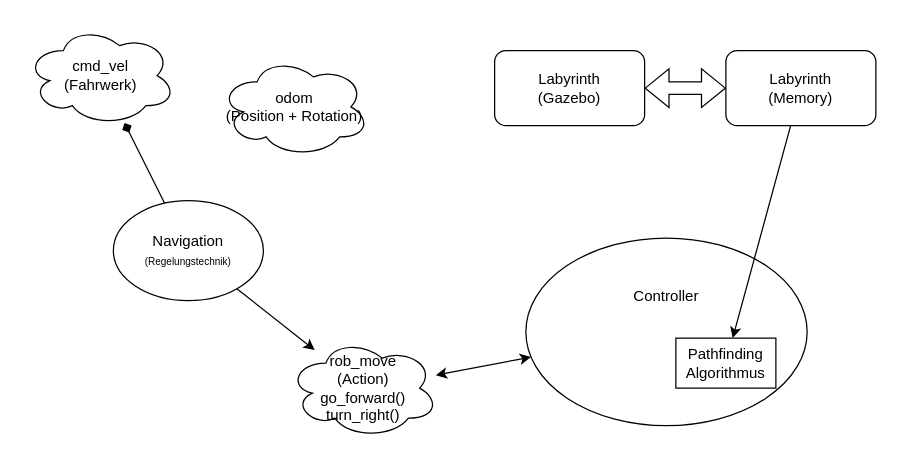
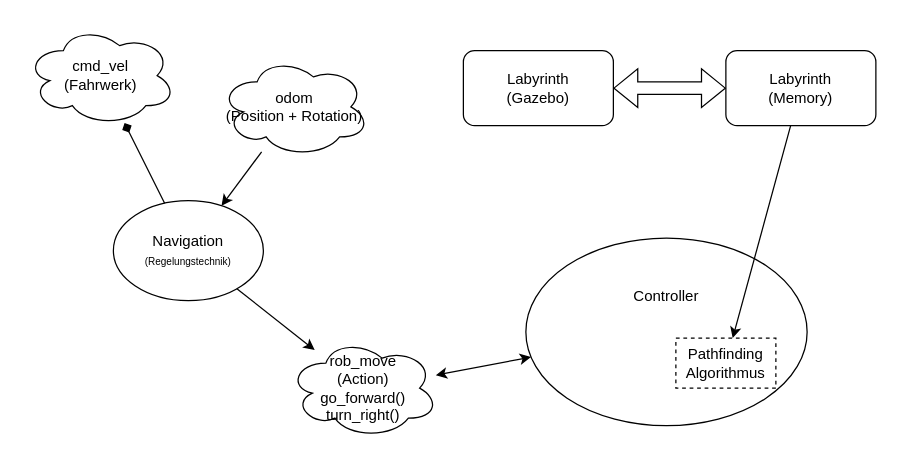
(569, 88) -> (538, 88)
none -> (244, 175)
(726, 363) -> (726, 363)
